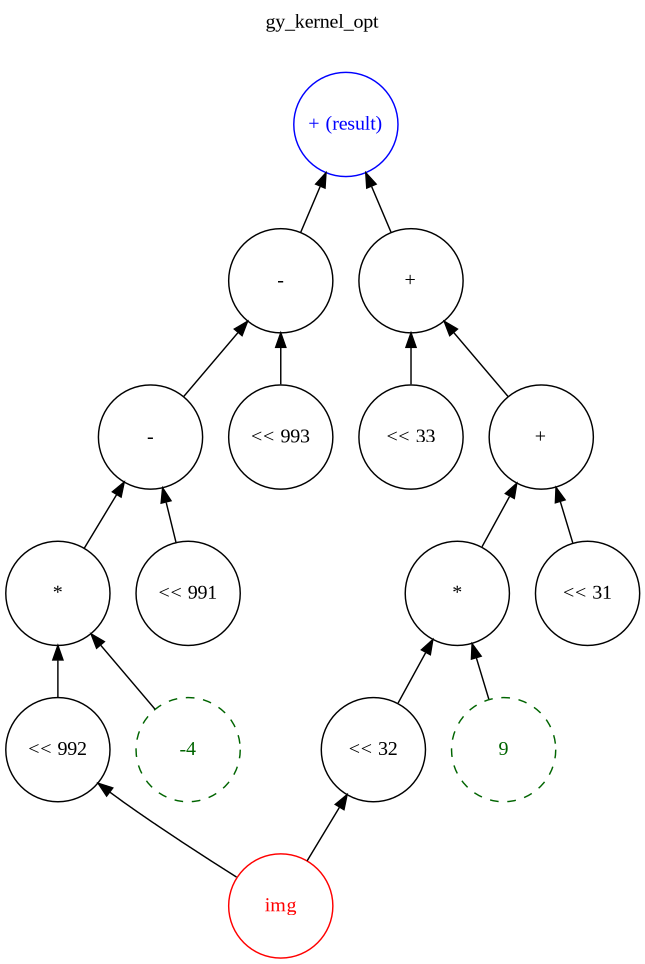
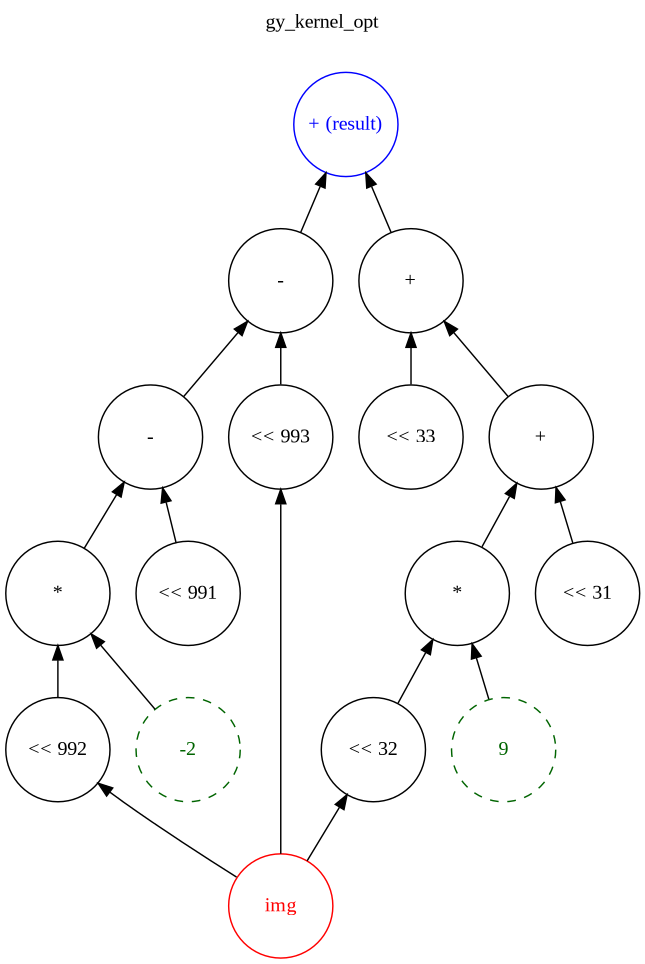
none -> (281, 679)
(188, 750) -> (188, 750)
